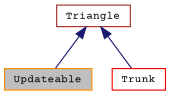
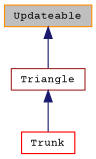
(67, 52) -> (48, 54)
